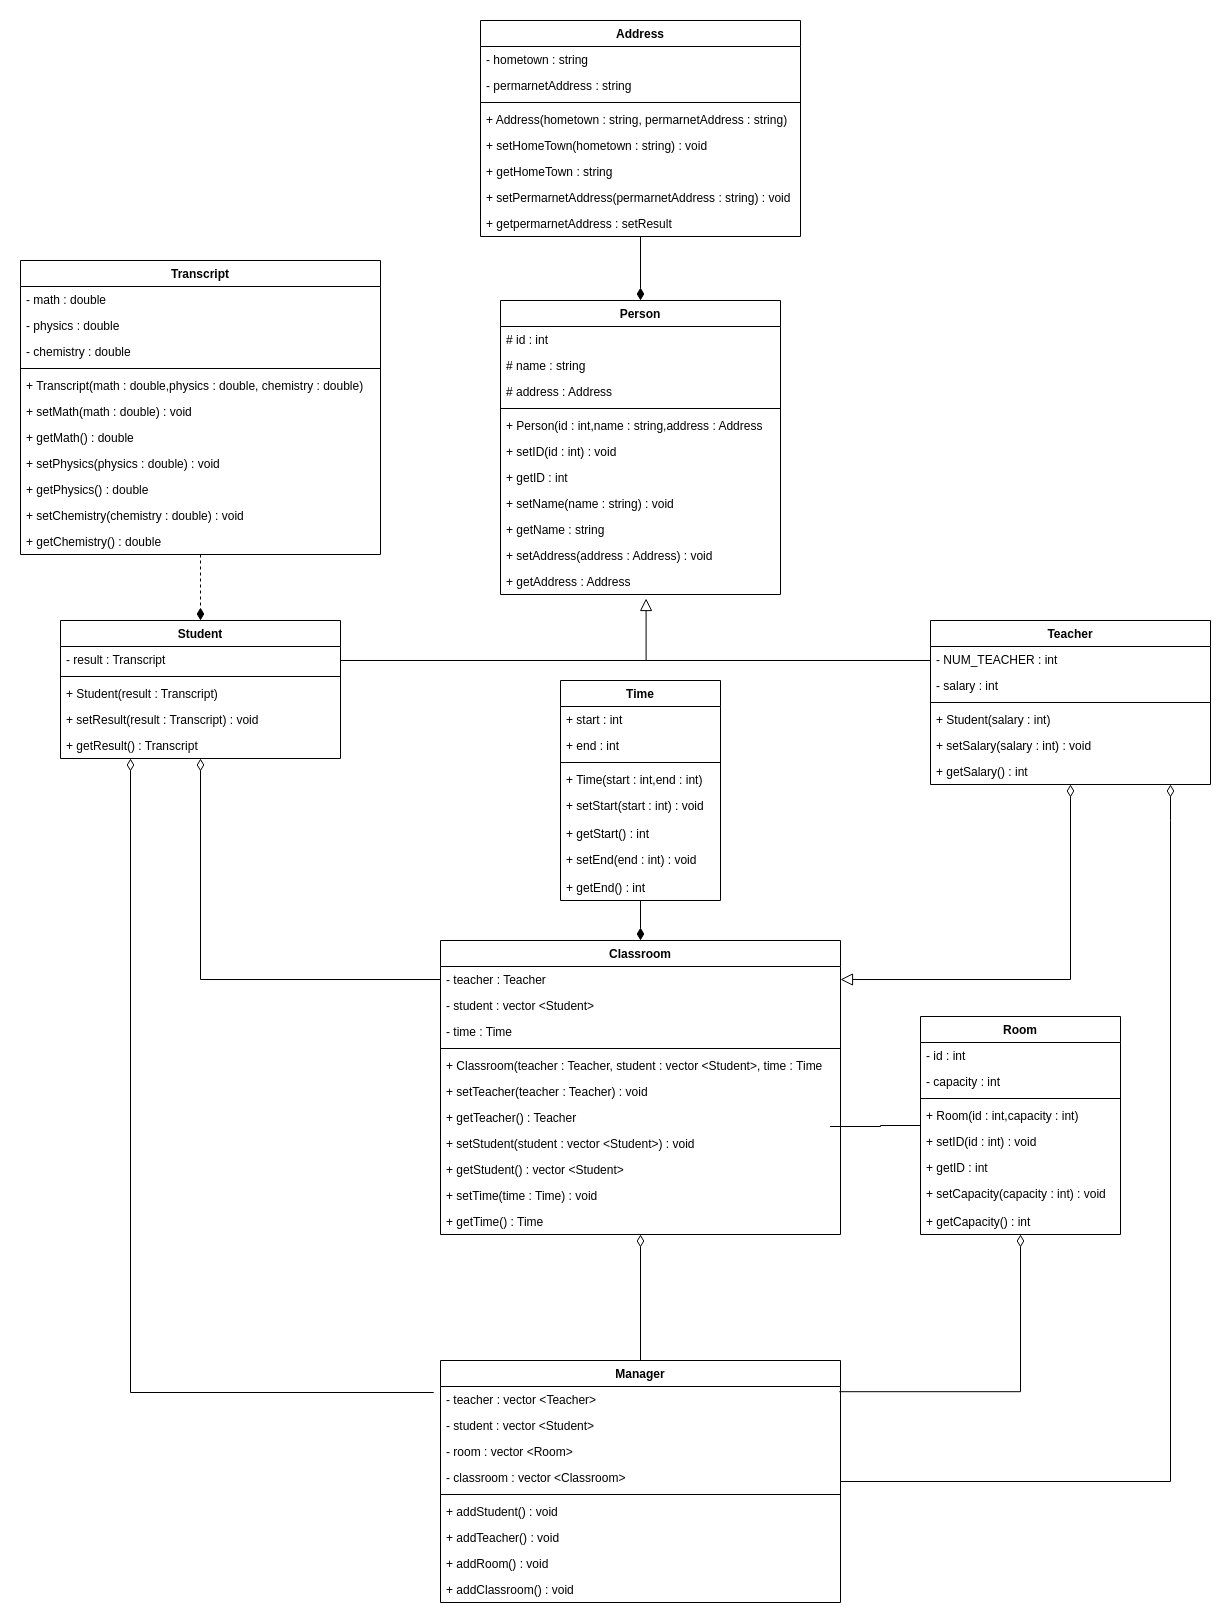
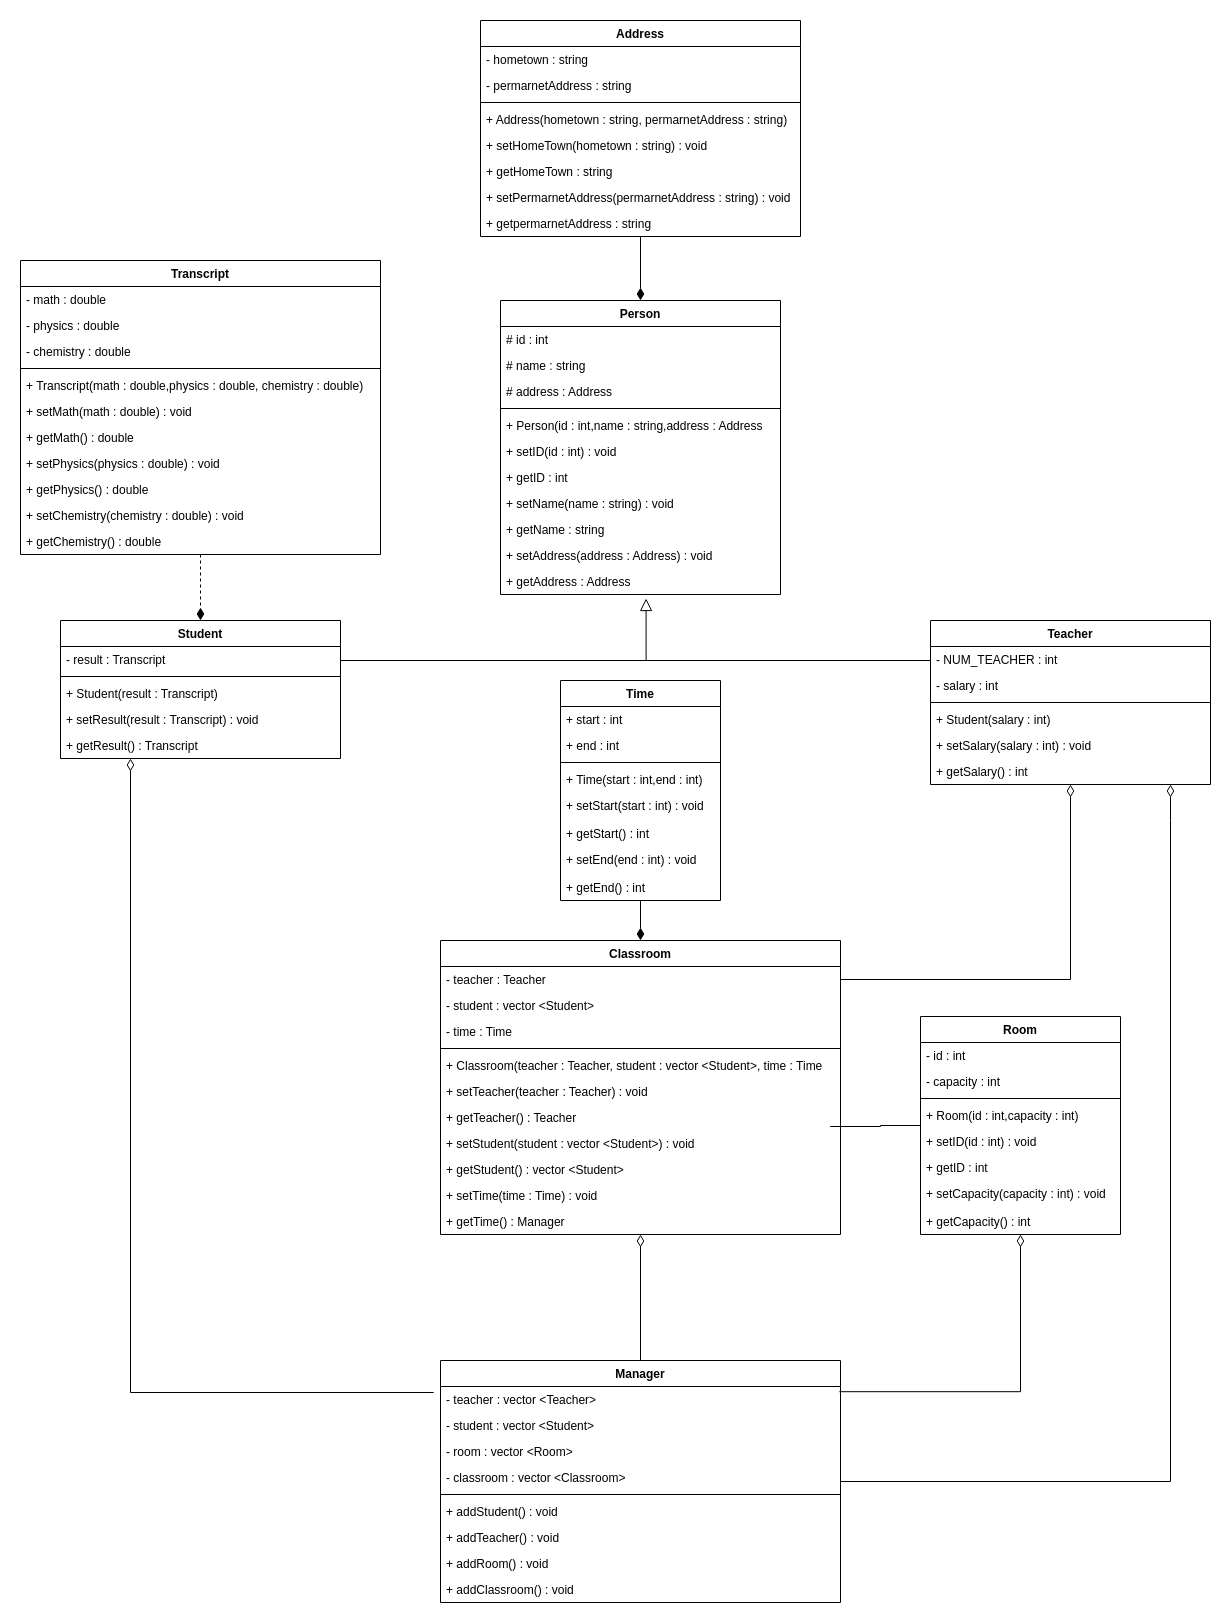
(591, 224) -> (581, 224)
(215, 980) -> none
(854, 980) -> (849, 980)
(497, 1222) -> (509, 1222)
